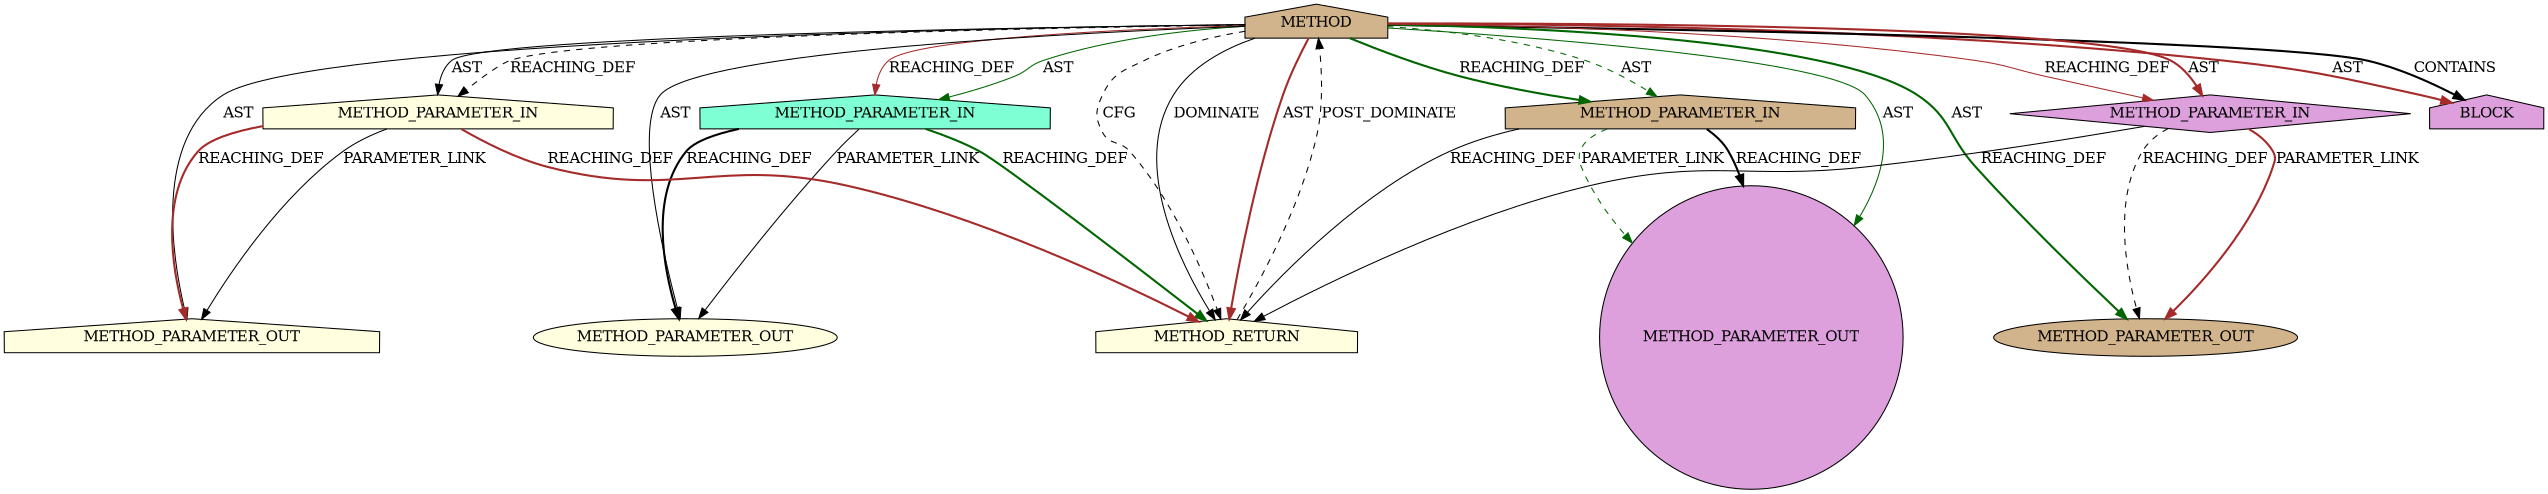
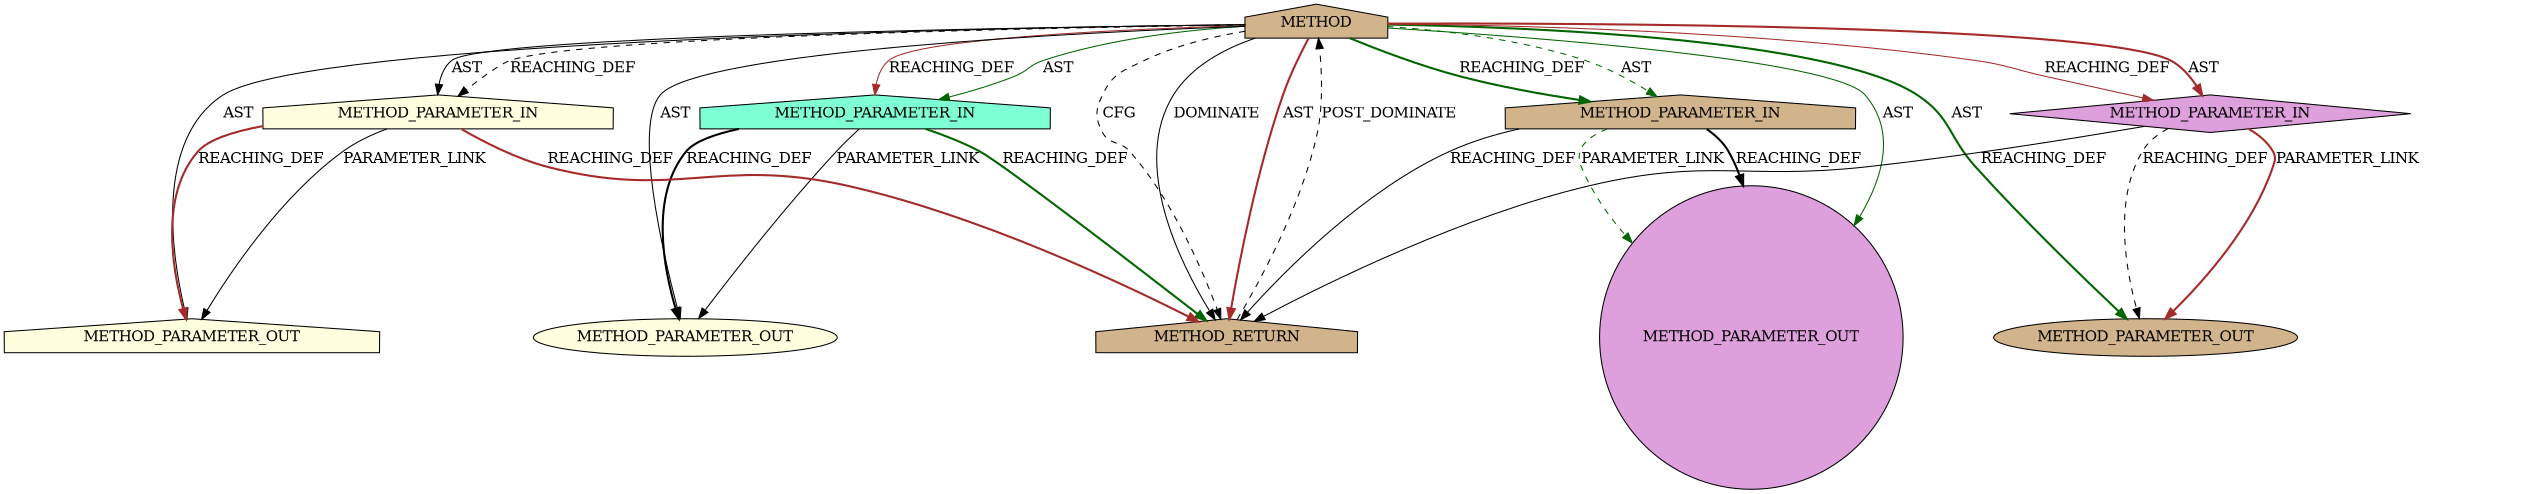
(2487, 114) -> none
(1227, 338) -> (1227, 338)
